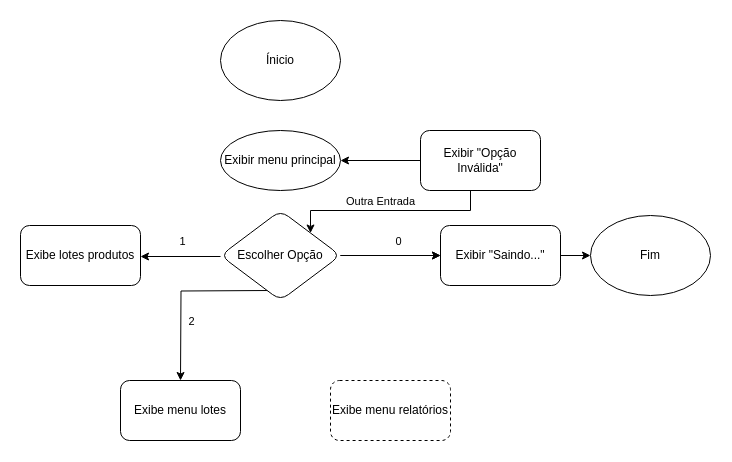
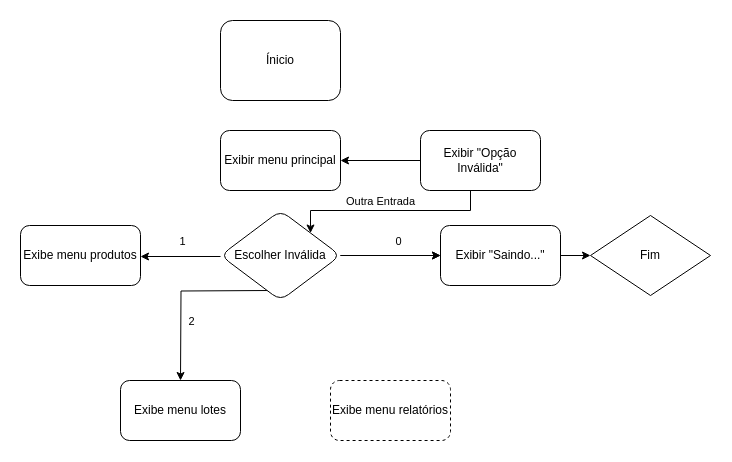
(281, 61) -> (281, 61)
(281, 161) -> (281, 161)
(81, 256) -> (81, 256)
(281, 256) -> (281, 256)
(651, 256) -> (651, 256)
